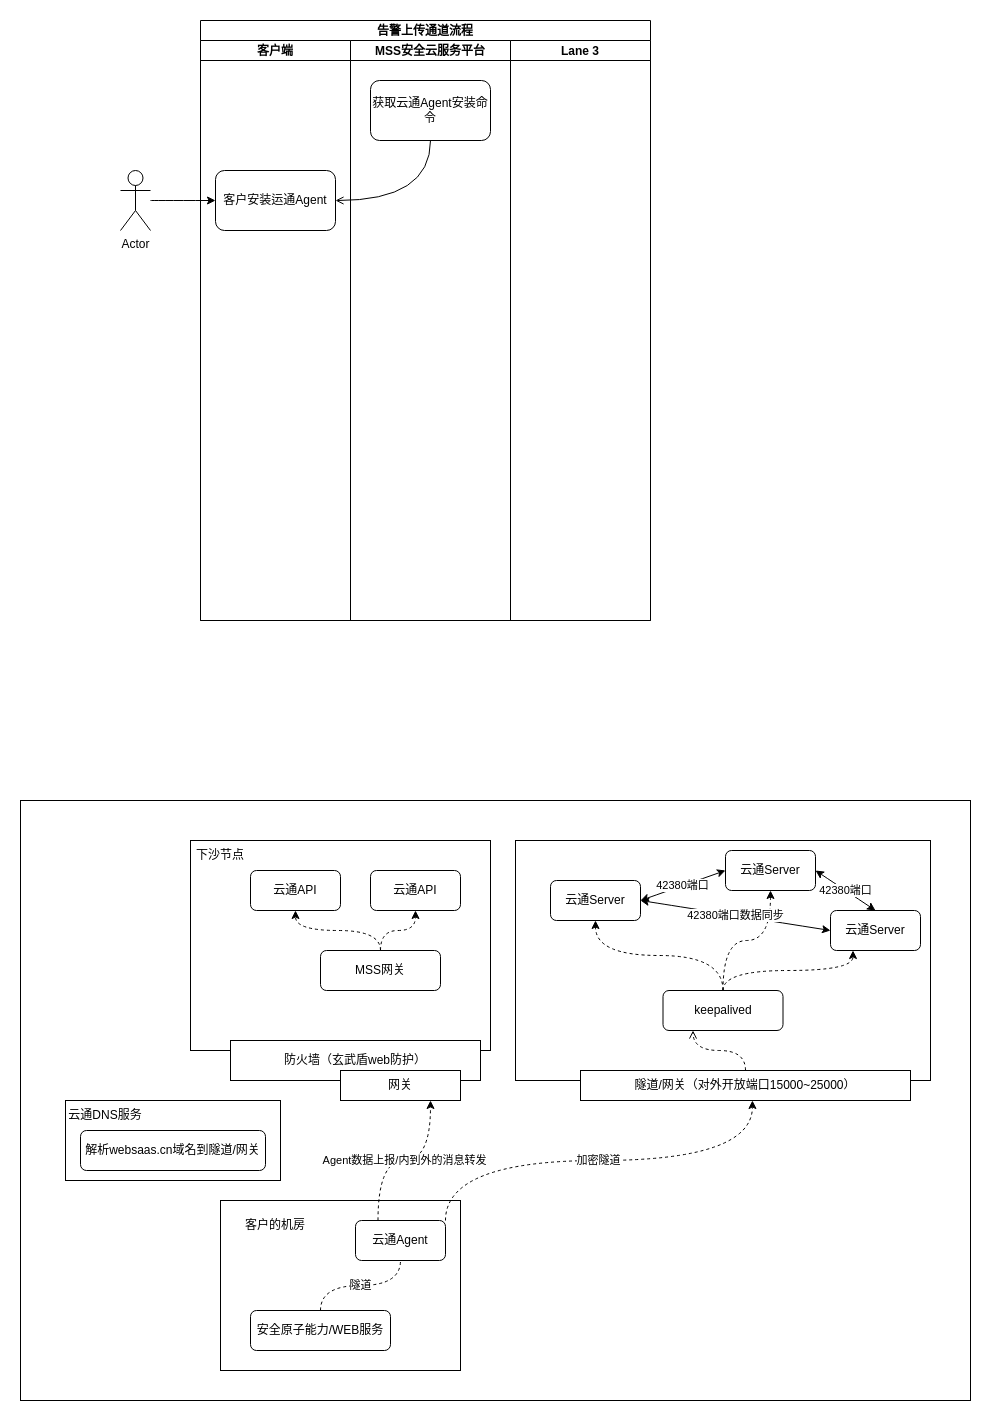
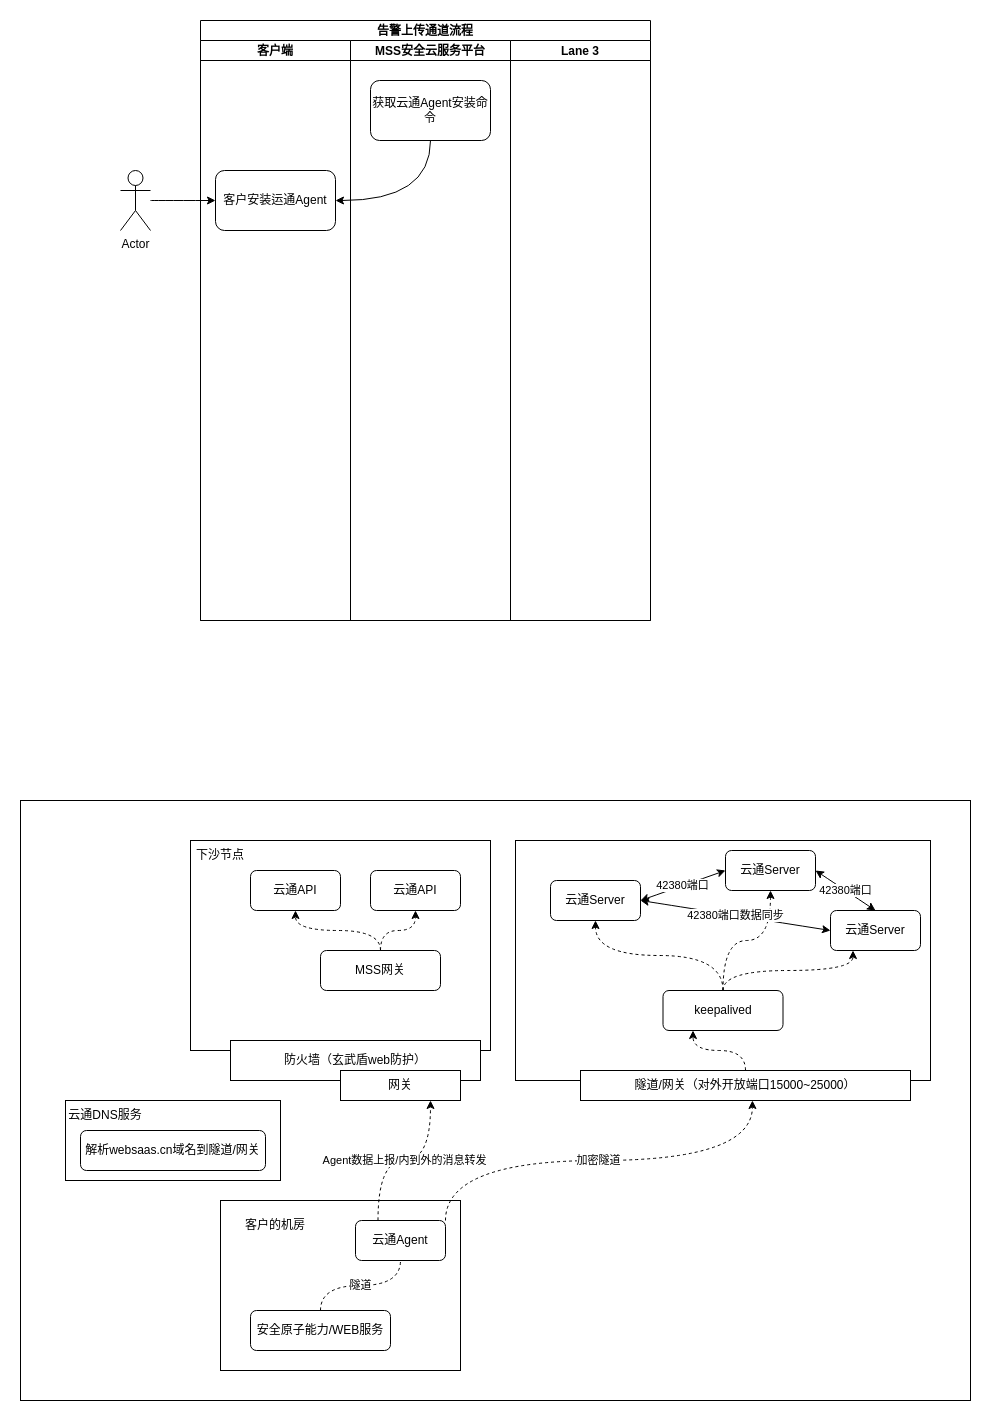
(341, 200) -> (343, 200)
(695, 1042) -> (696, 1045)
